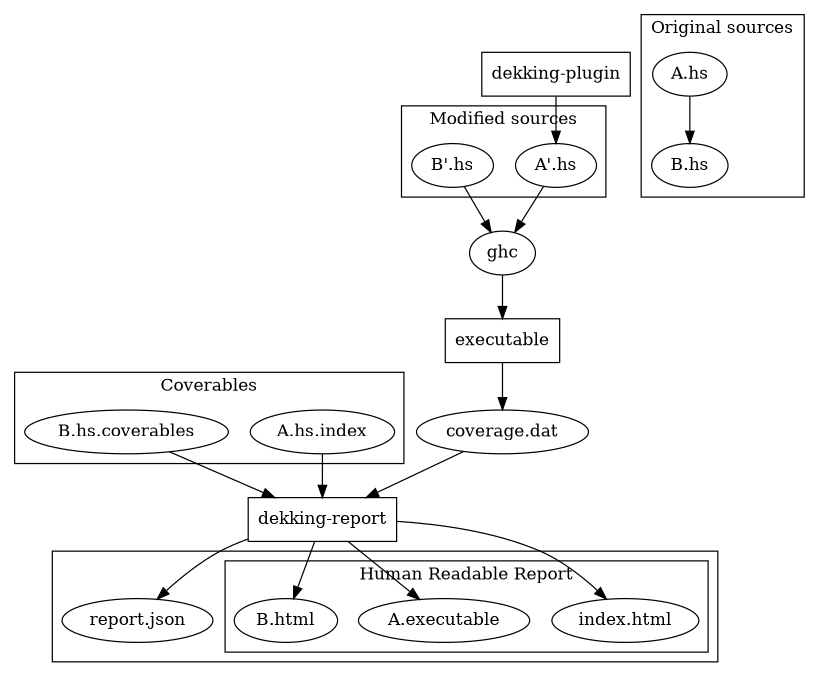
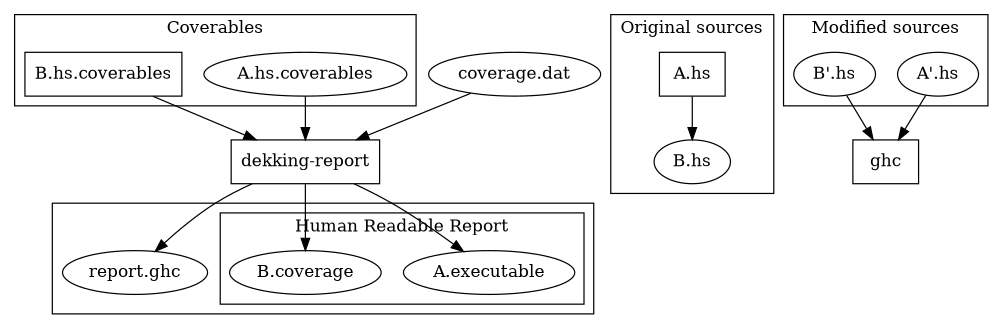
(556, 74) -> none
(690, 74) -> (692, 74)
(502, 253) -> (886, 162)
(502, 341) -> none
(127, 432) -> (103, 74)
(322, 432) -> (305, 74)
(137, 620) -> (135, 273)
(286, 620) -> (305, 273)
(625, 620) -> none
